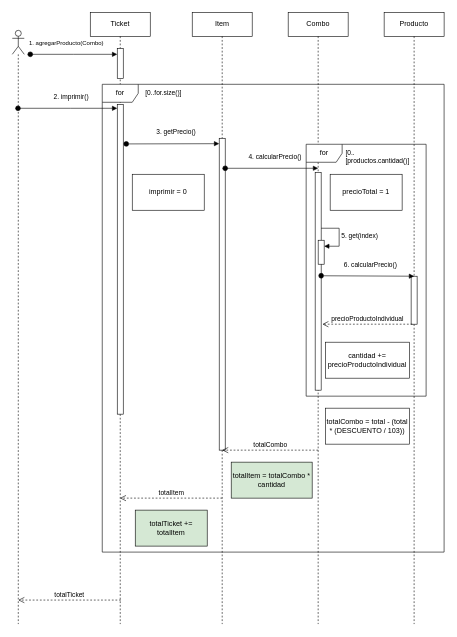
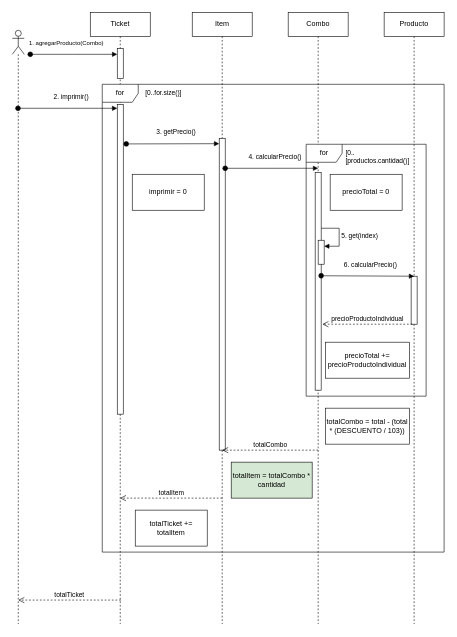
(366, 192) -> (366, 192)
(368, 360) -> (368, 360)
(171, 528) -> (171, 528)
